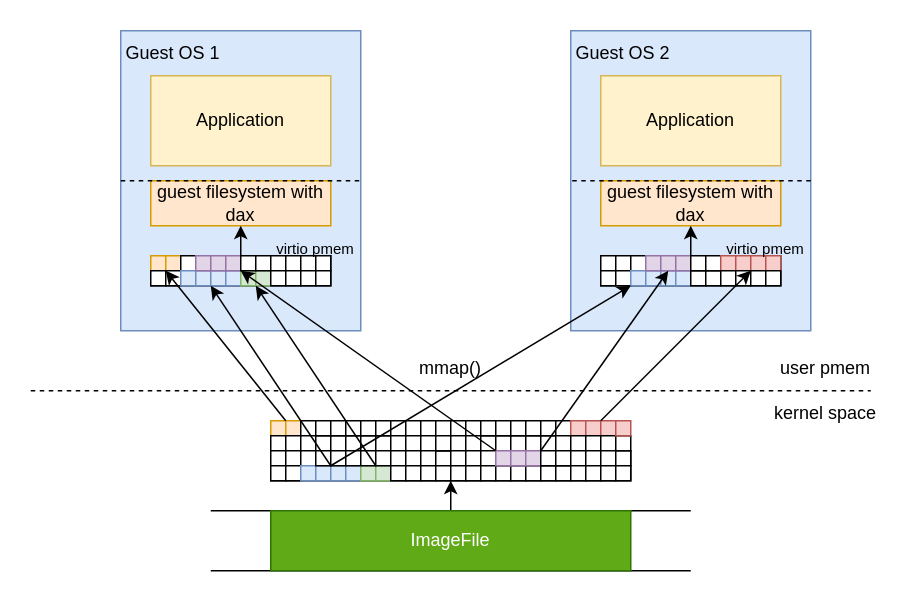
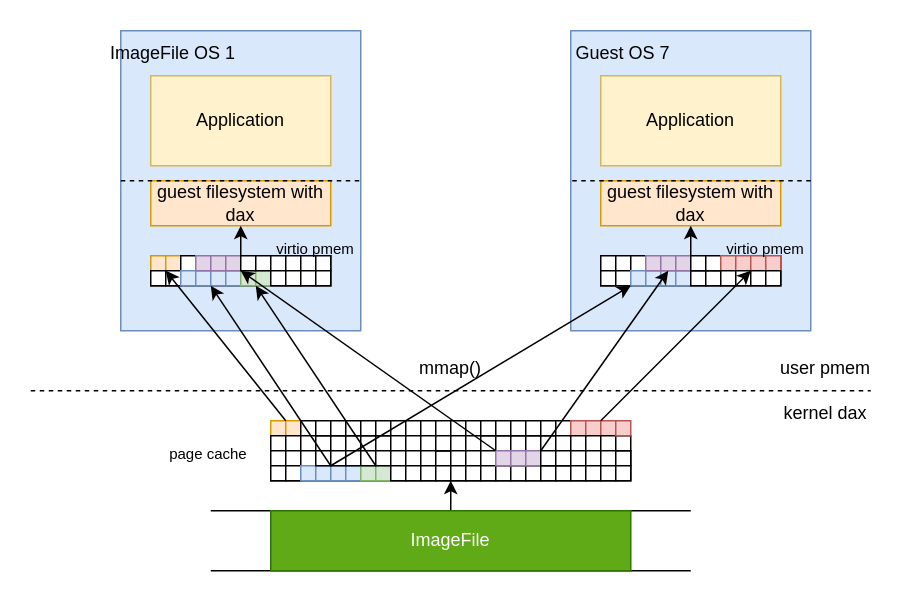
(173, 53) -> (173, 53)
(623, 53) -> (623, 53)
(826, 413) -> (826, 413)
none -> (211, 454)
